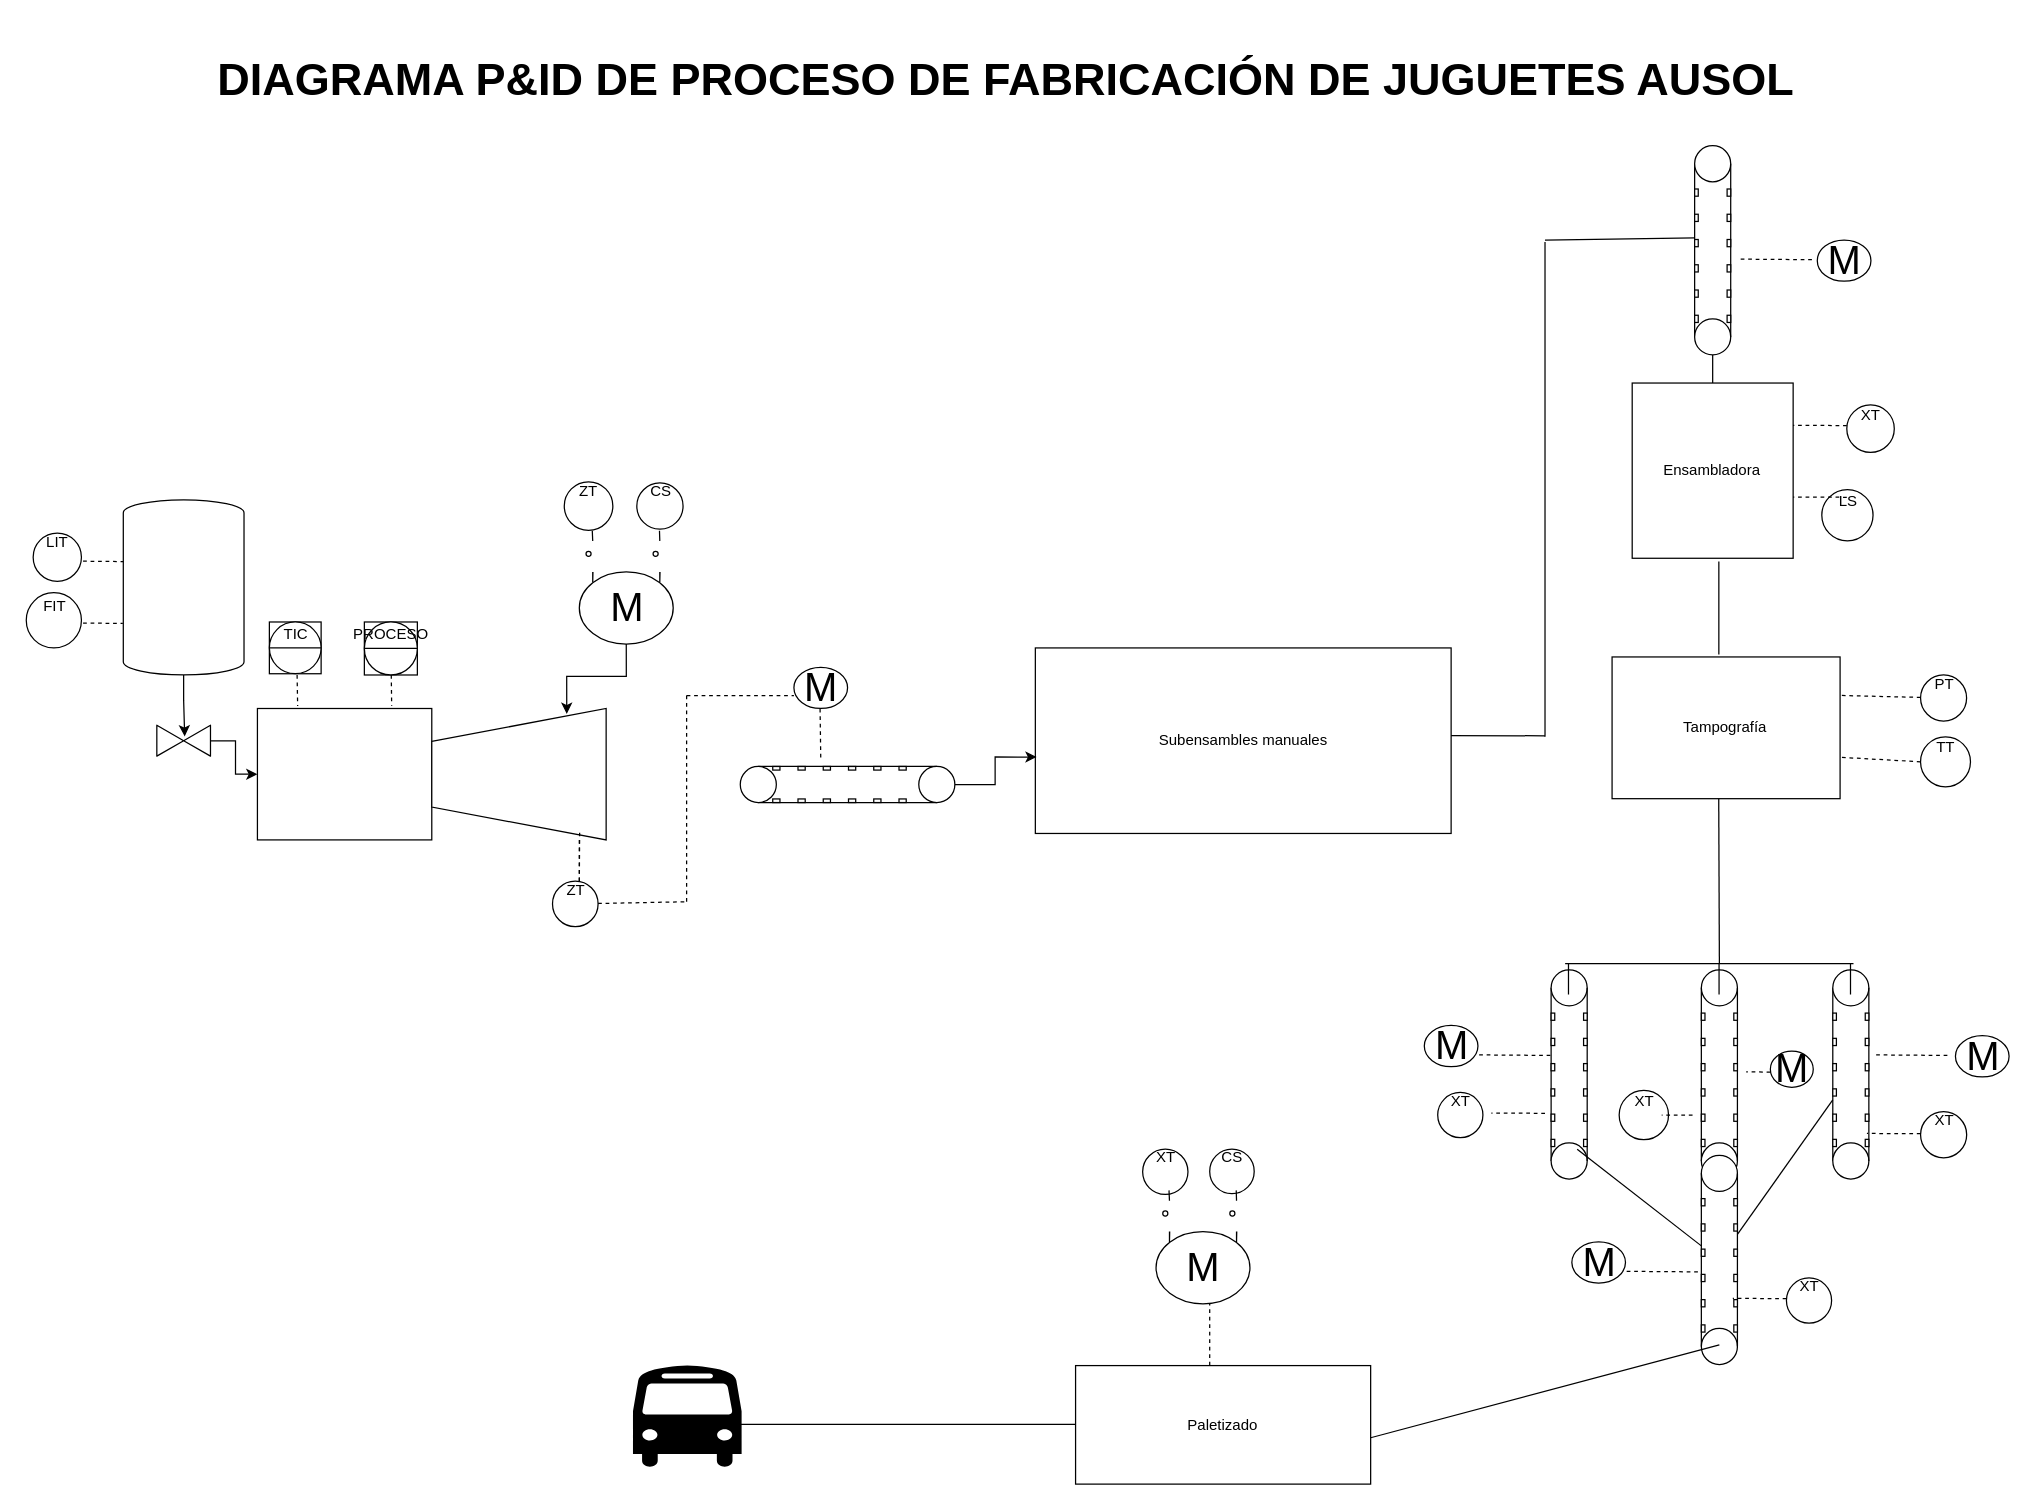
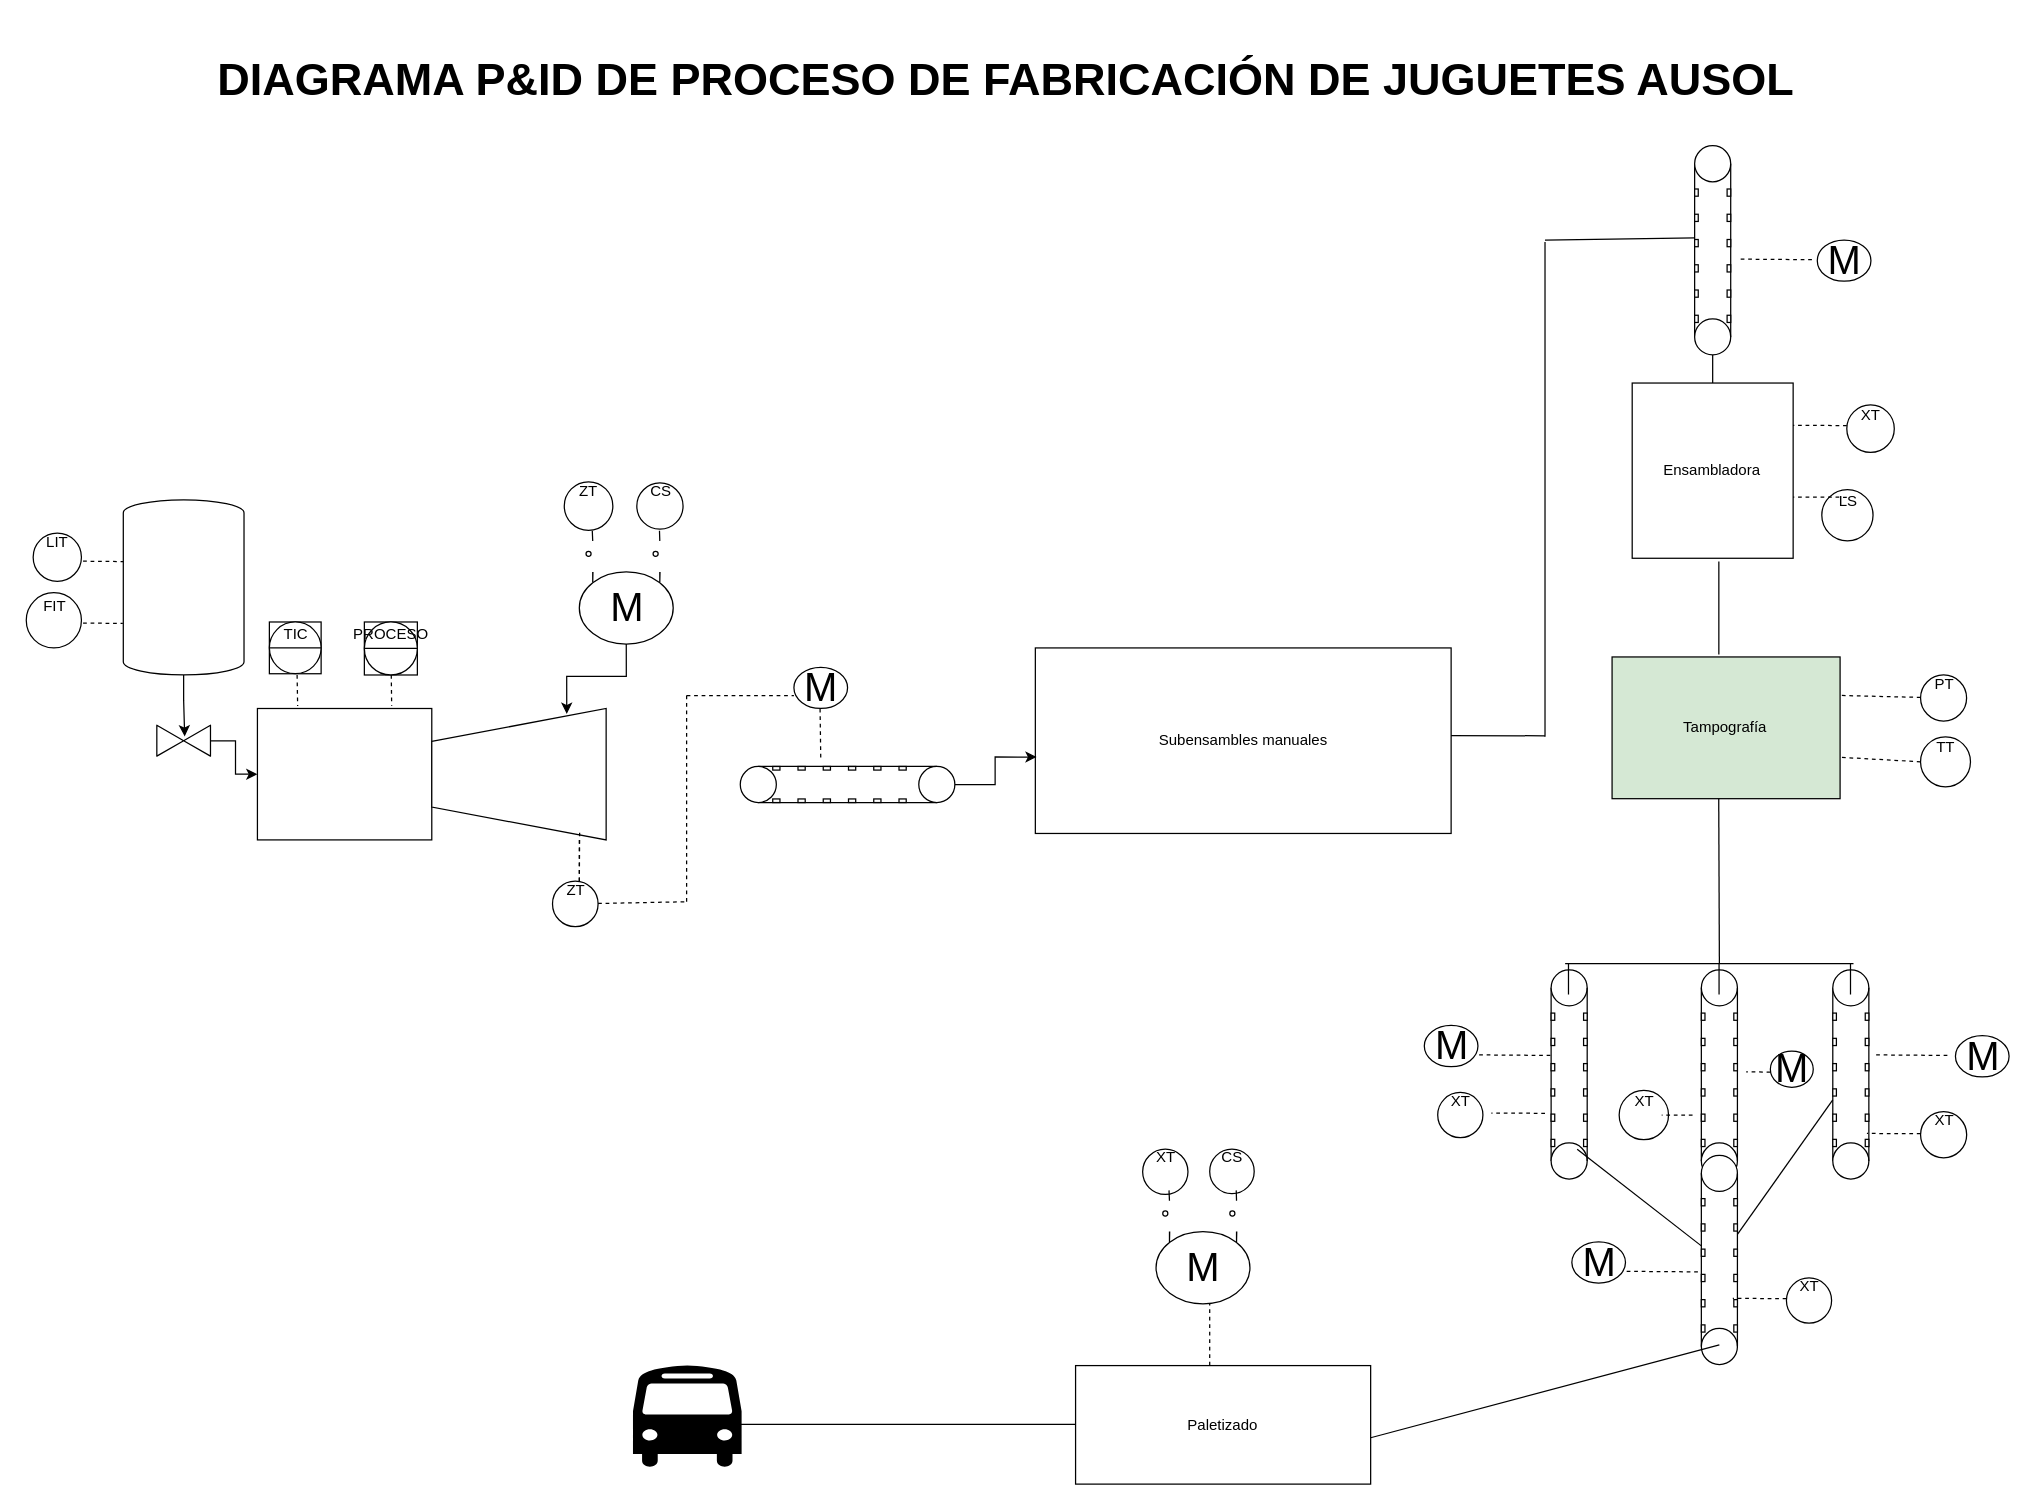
(1726, 728) -> (1726, 728)
